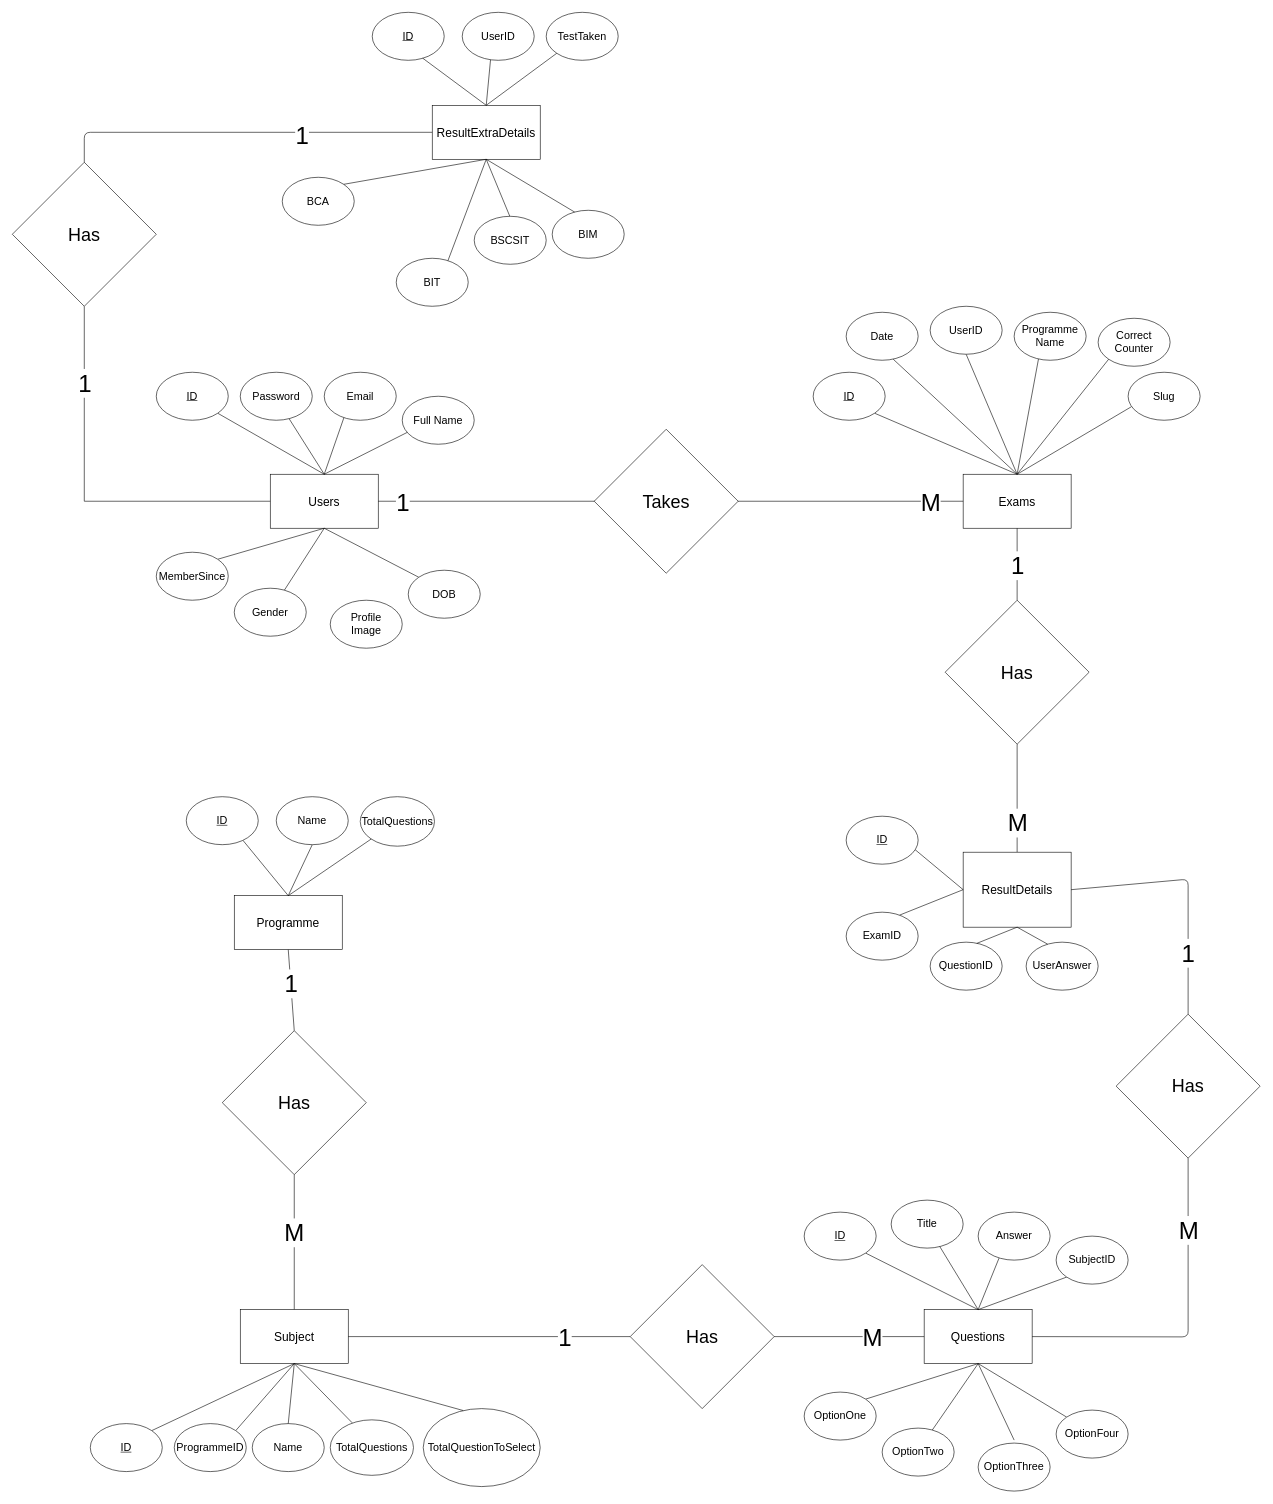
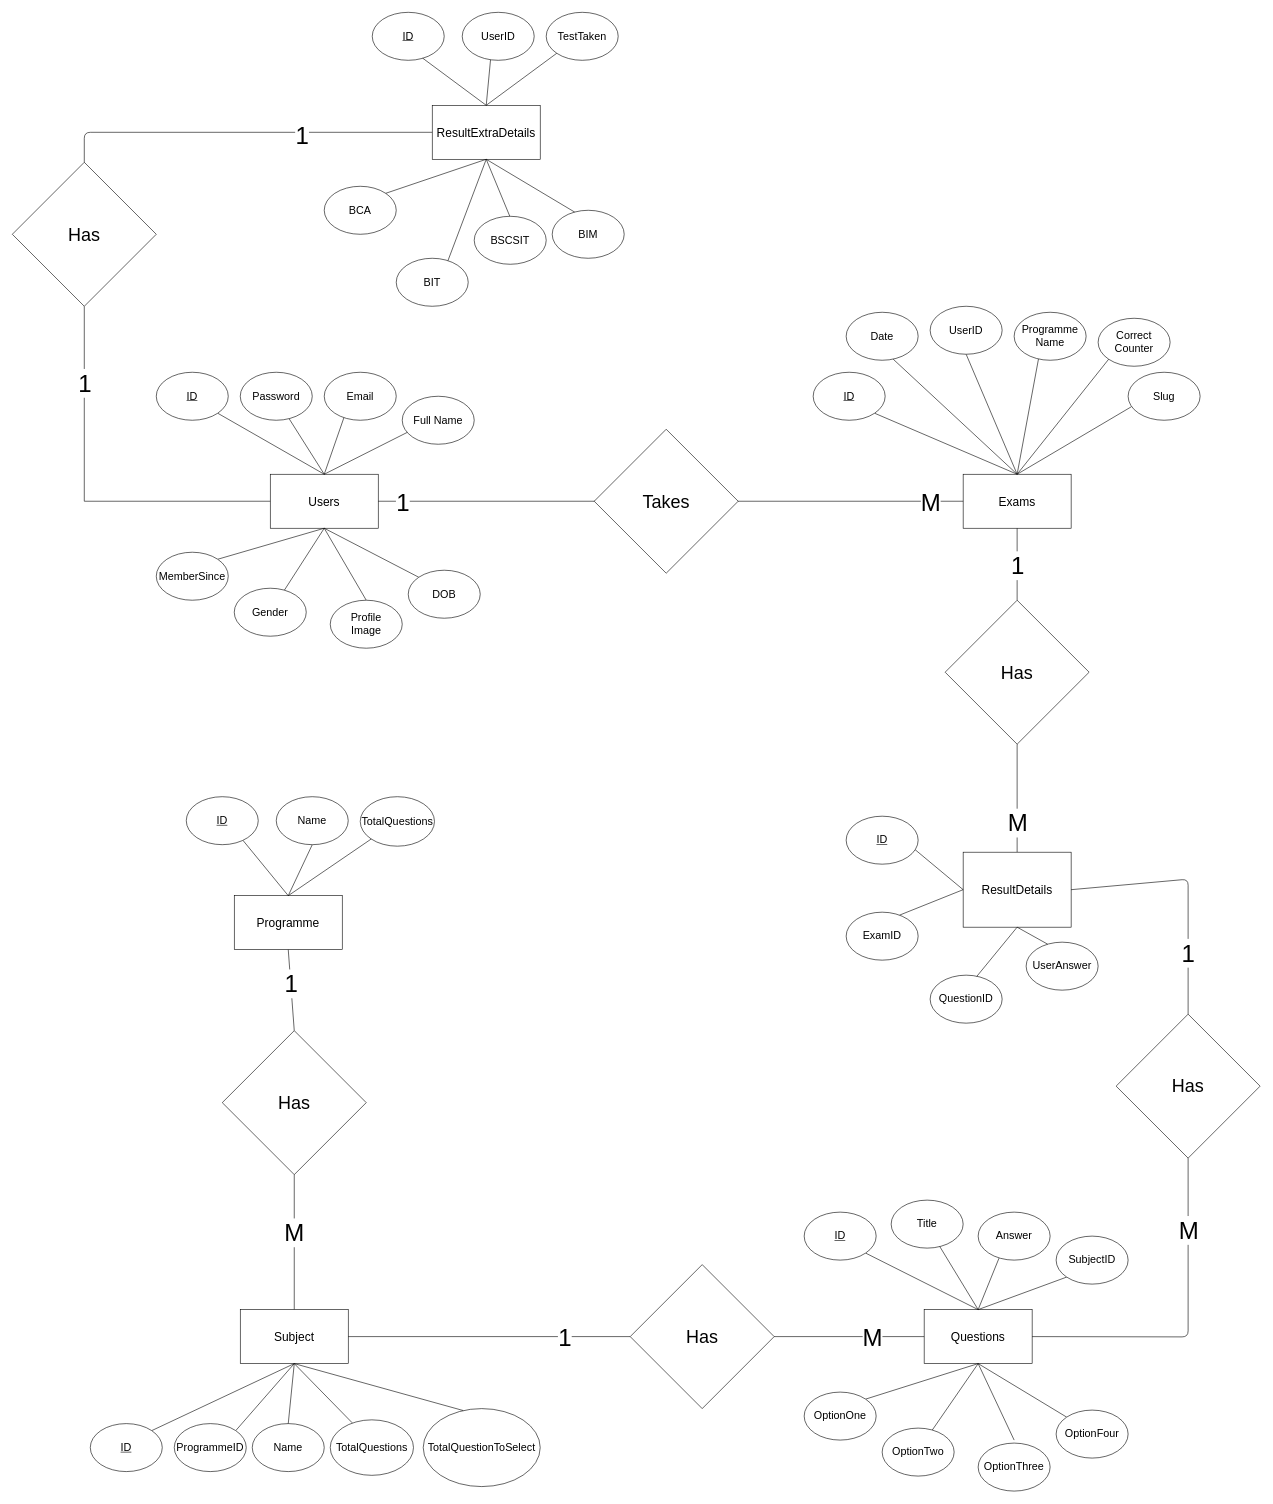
(318, 201) -> (360, 210)
none -> (346, 565)
(966, 966) -> (966, 999)
